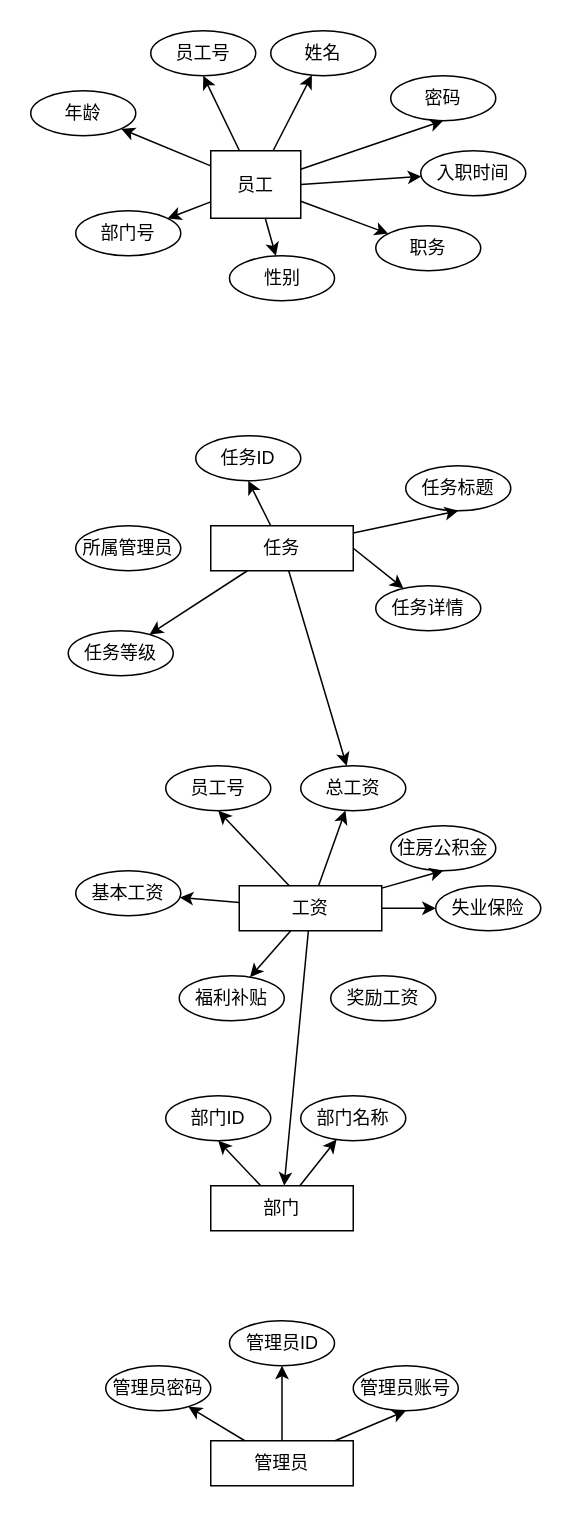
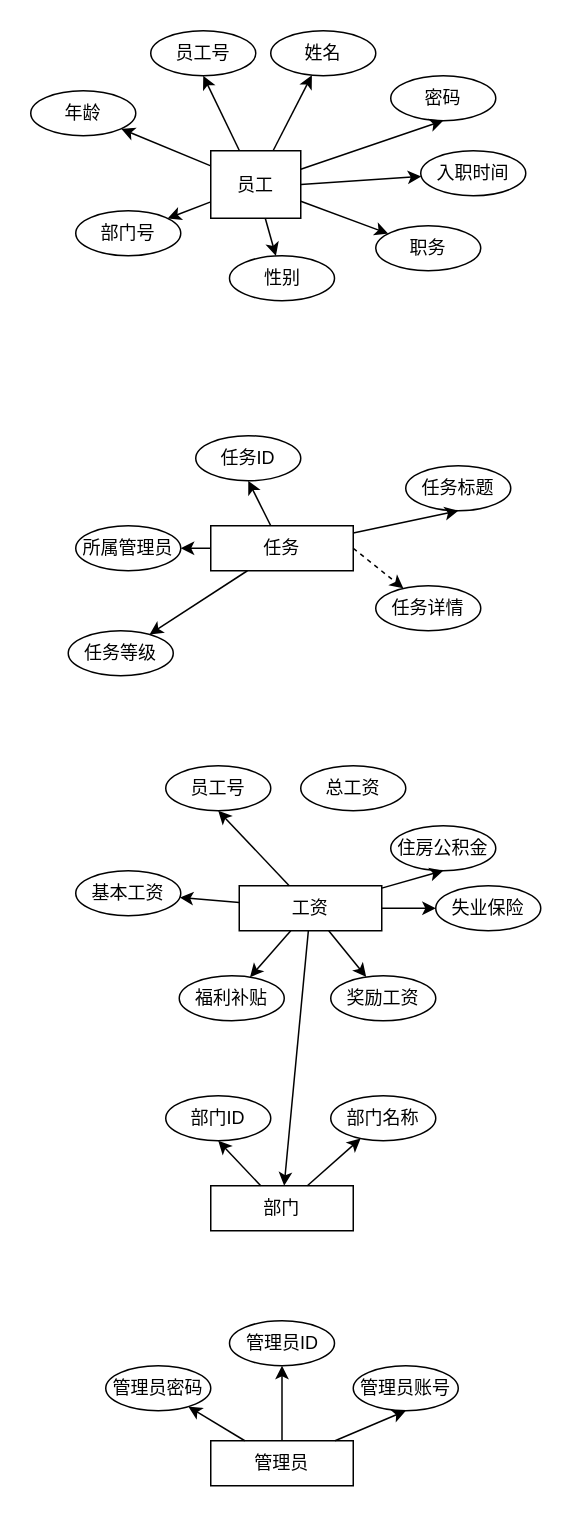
(375, 566) -> (375, 566)
(316, 664) -> (201, 548)
(330, 853) -> (344, 950)
(353, 1118) -> (383, 1118)
